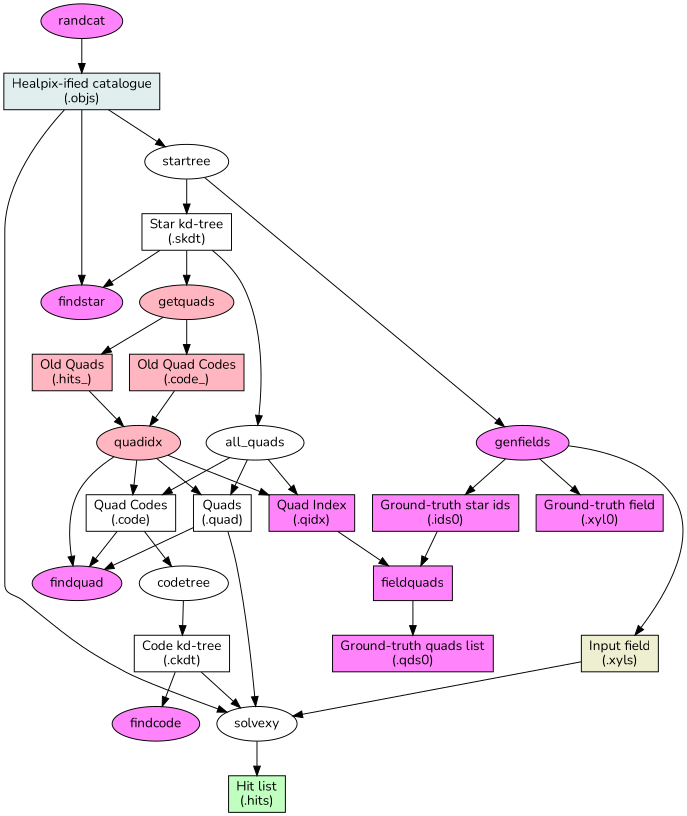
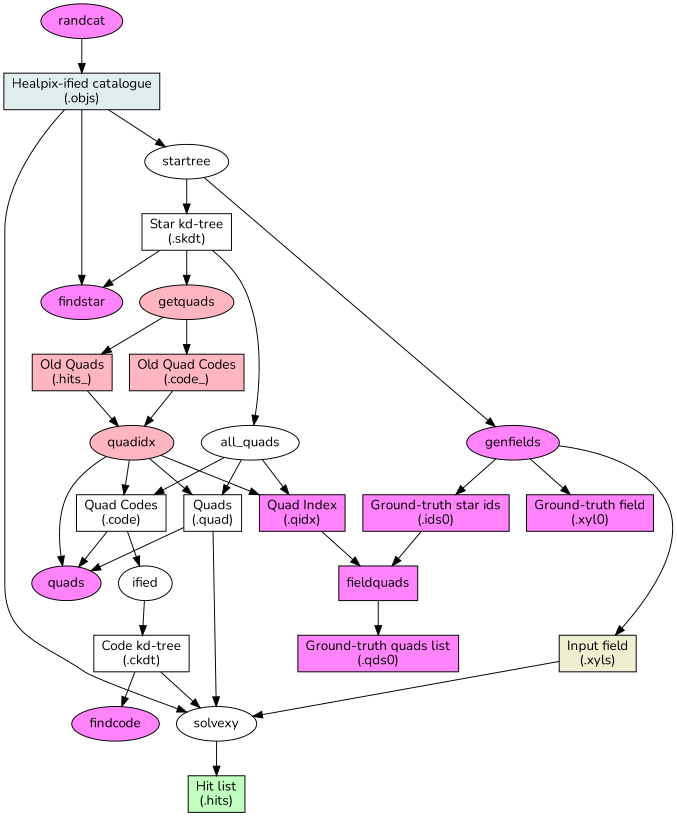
(77, 583) -> (66, 583)
(184, 583) -> (145, 583)
